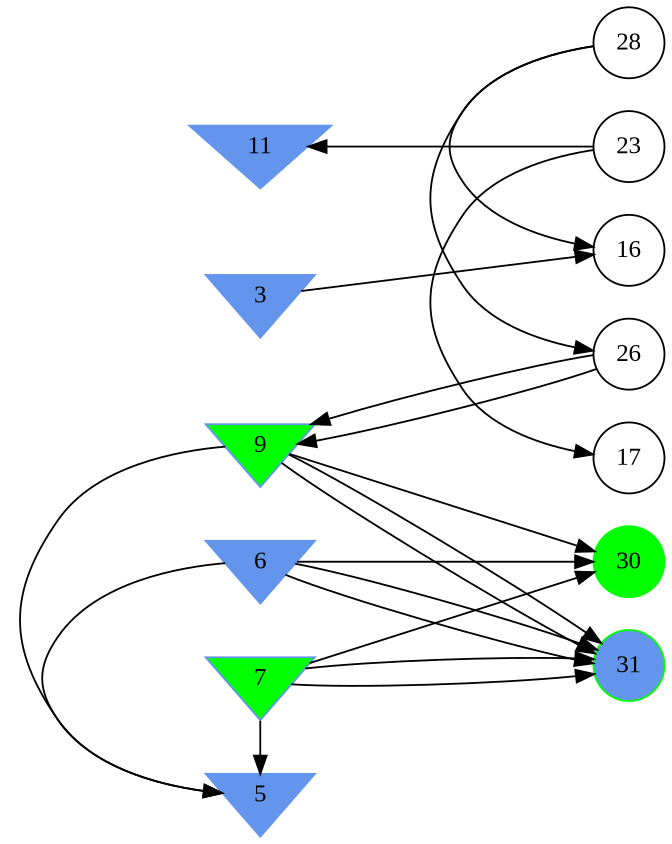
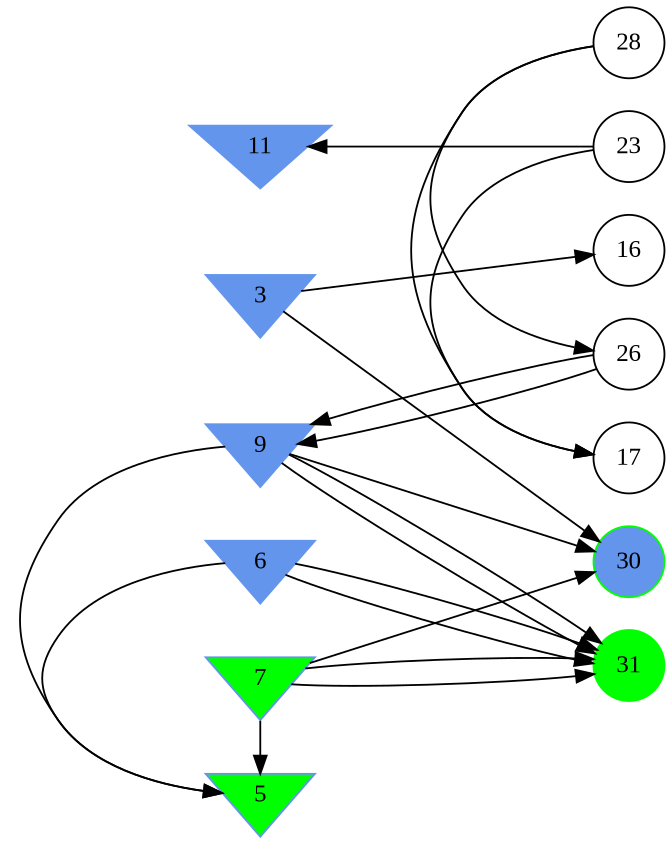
(453, 164) -> (412, 241)
(260, 445) -> (260, 445)
(408, 562) -> (442, 427)
(629, 562) -> (629, 562)
(629, 666) -> (629, 666)
(260, 795) -> (260, 795)
